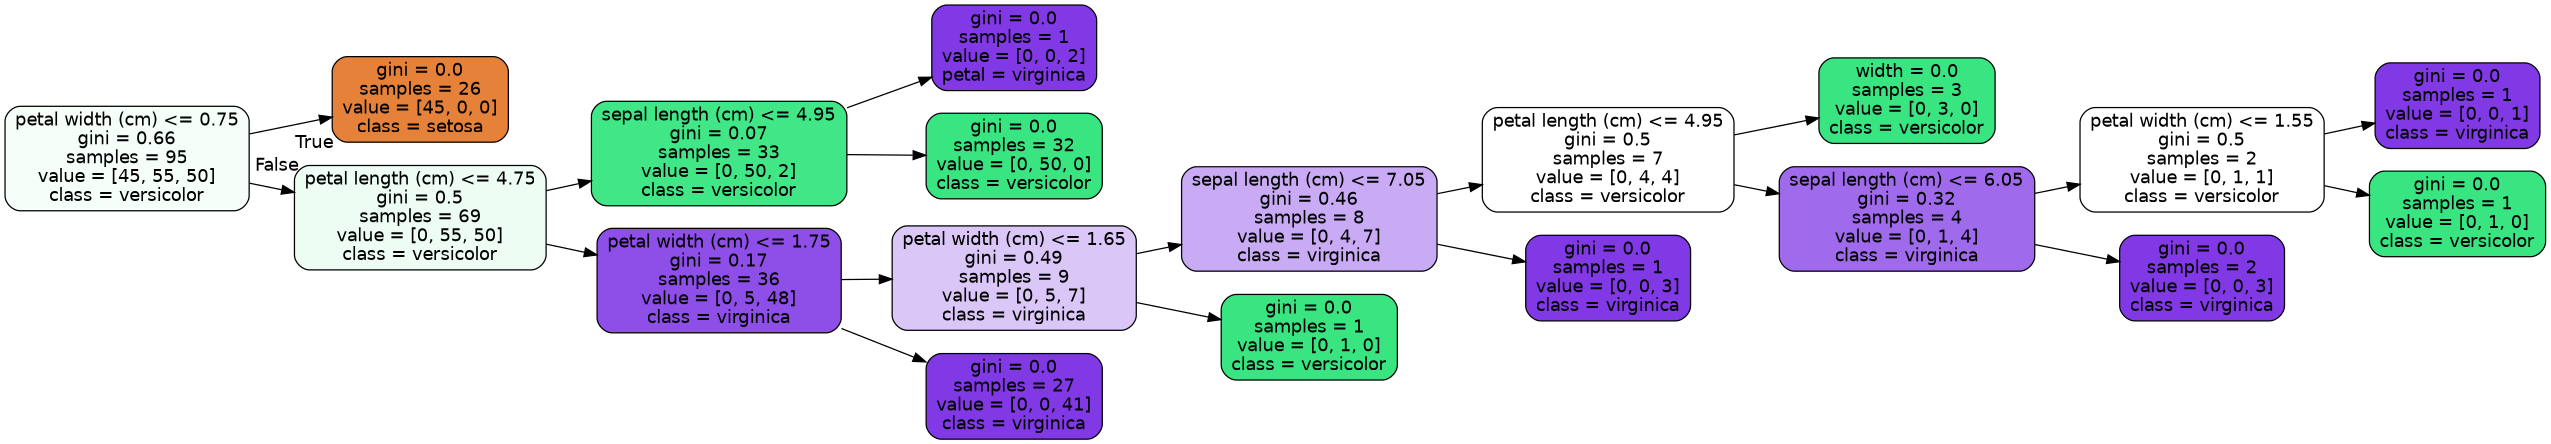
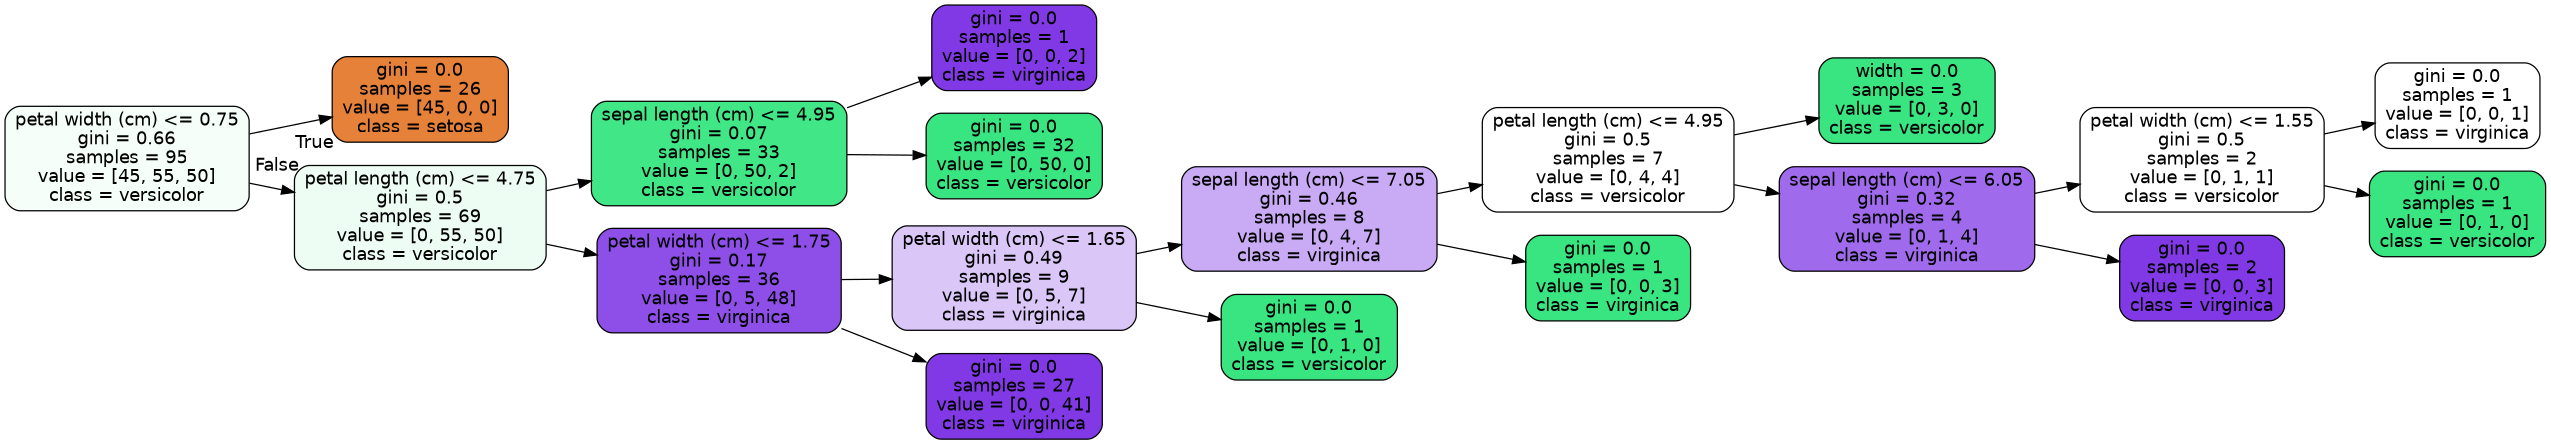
(1014, 48) -> (1014, 48)
(2458, 106) -> (2458, 106)
(1608, 278) -> (1608, 278)
